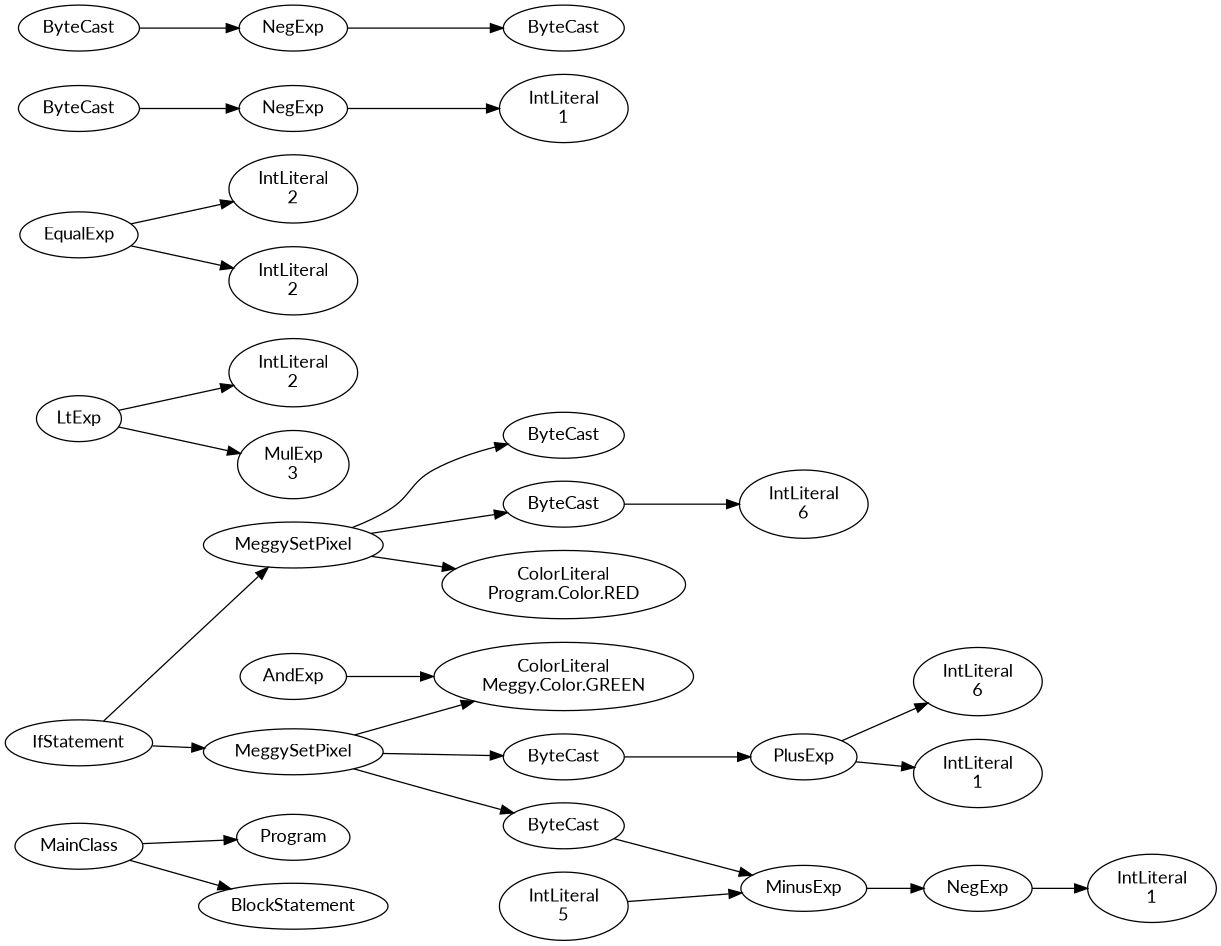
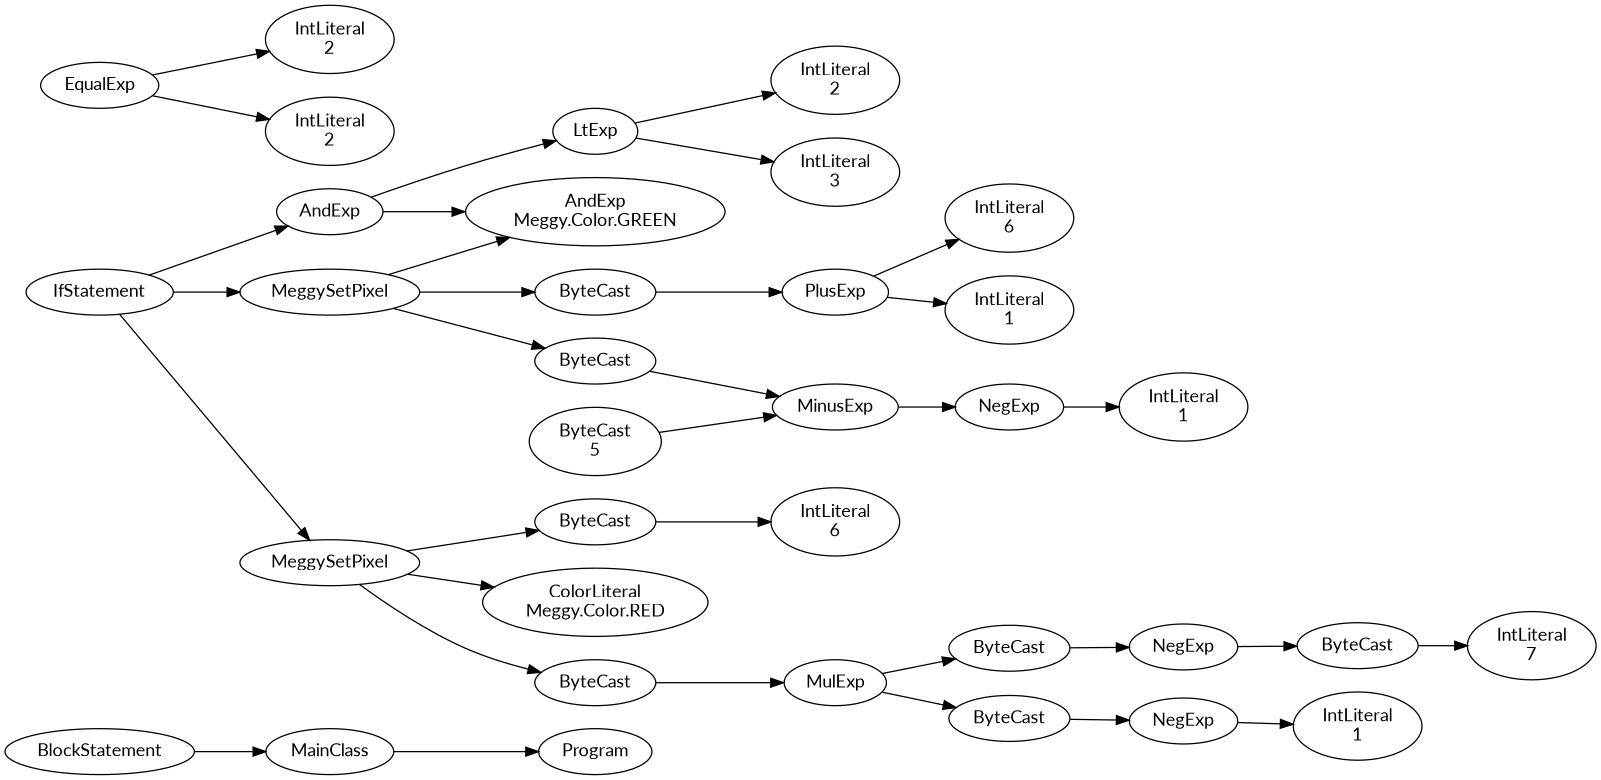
none -> (457, 168)
none -> (212, 253)
(293, 465) -> (835, 172)
(564, 585) -> (595, 602)
none -> (1532, 646)
(564, 676) -> (595, 212)
none -> (835, 683)
(174, 873) -> (224, 752)
(564, 906) -> (595, 441)
